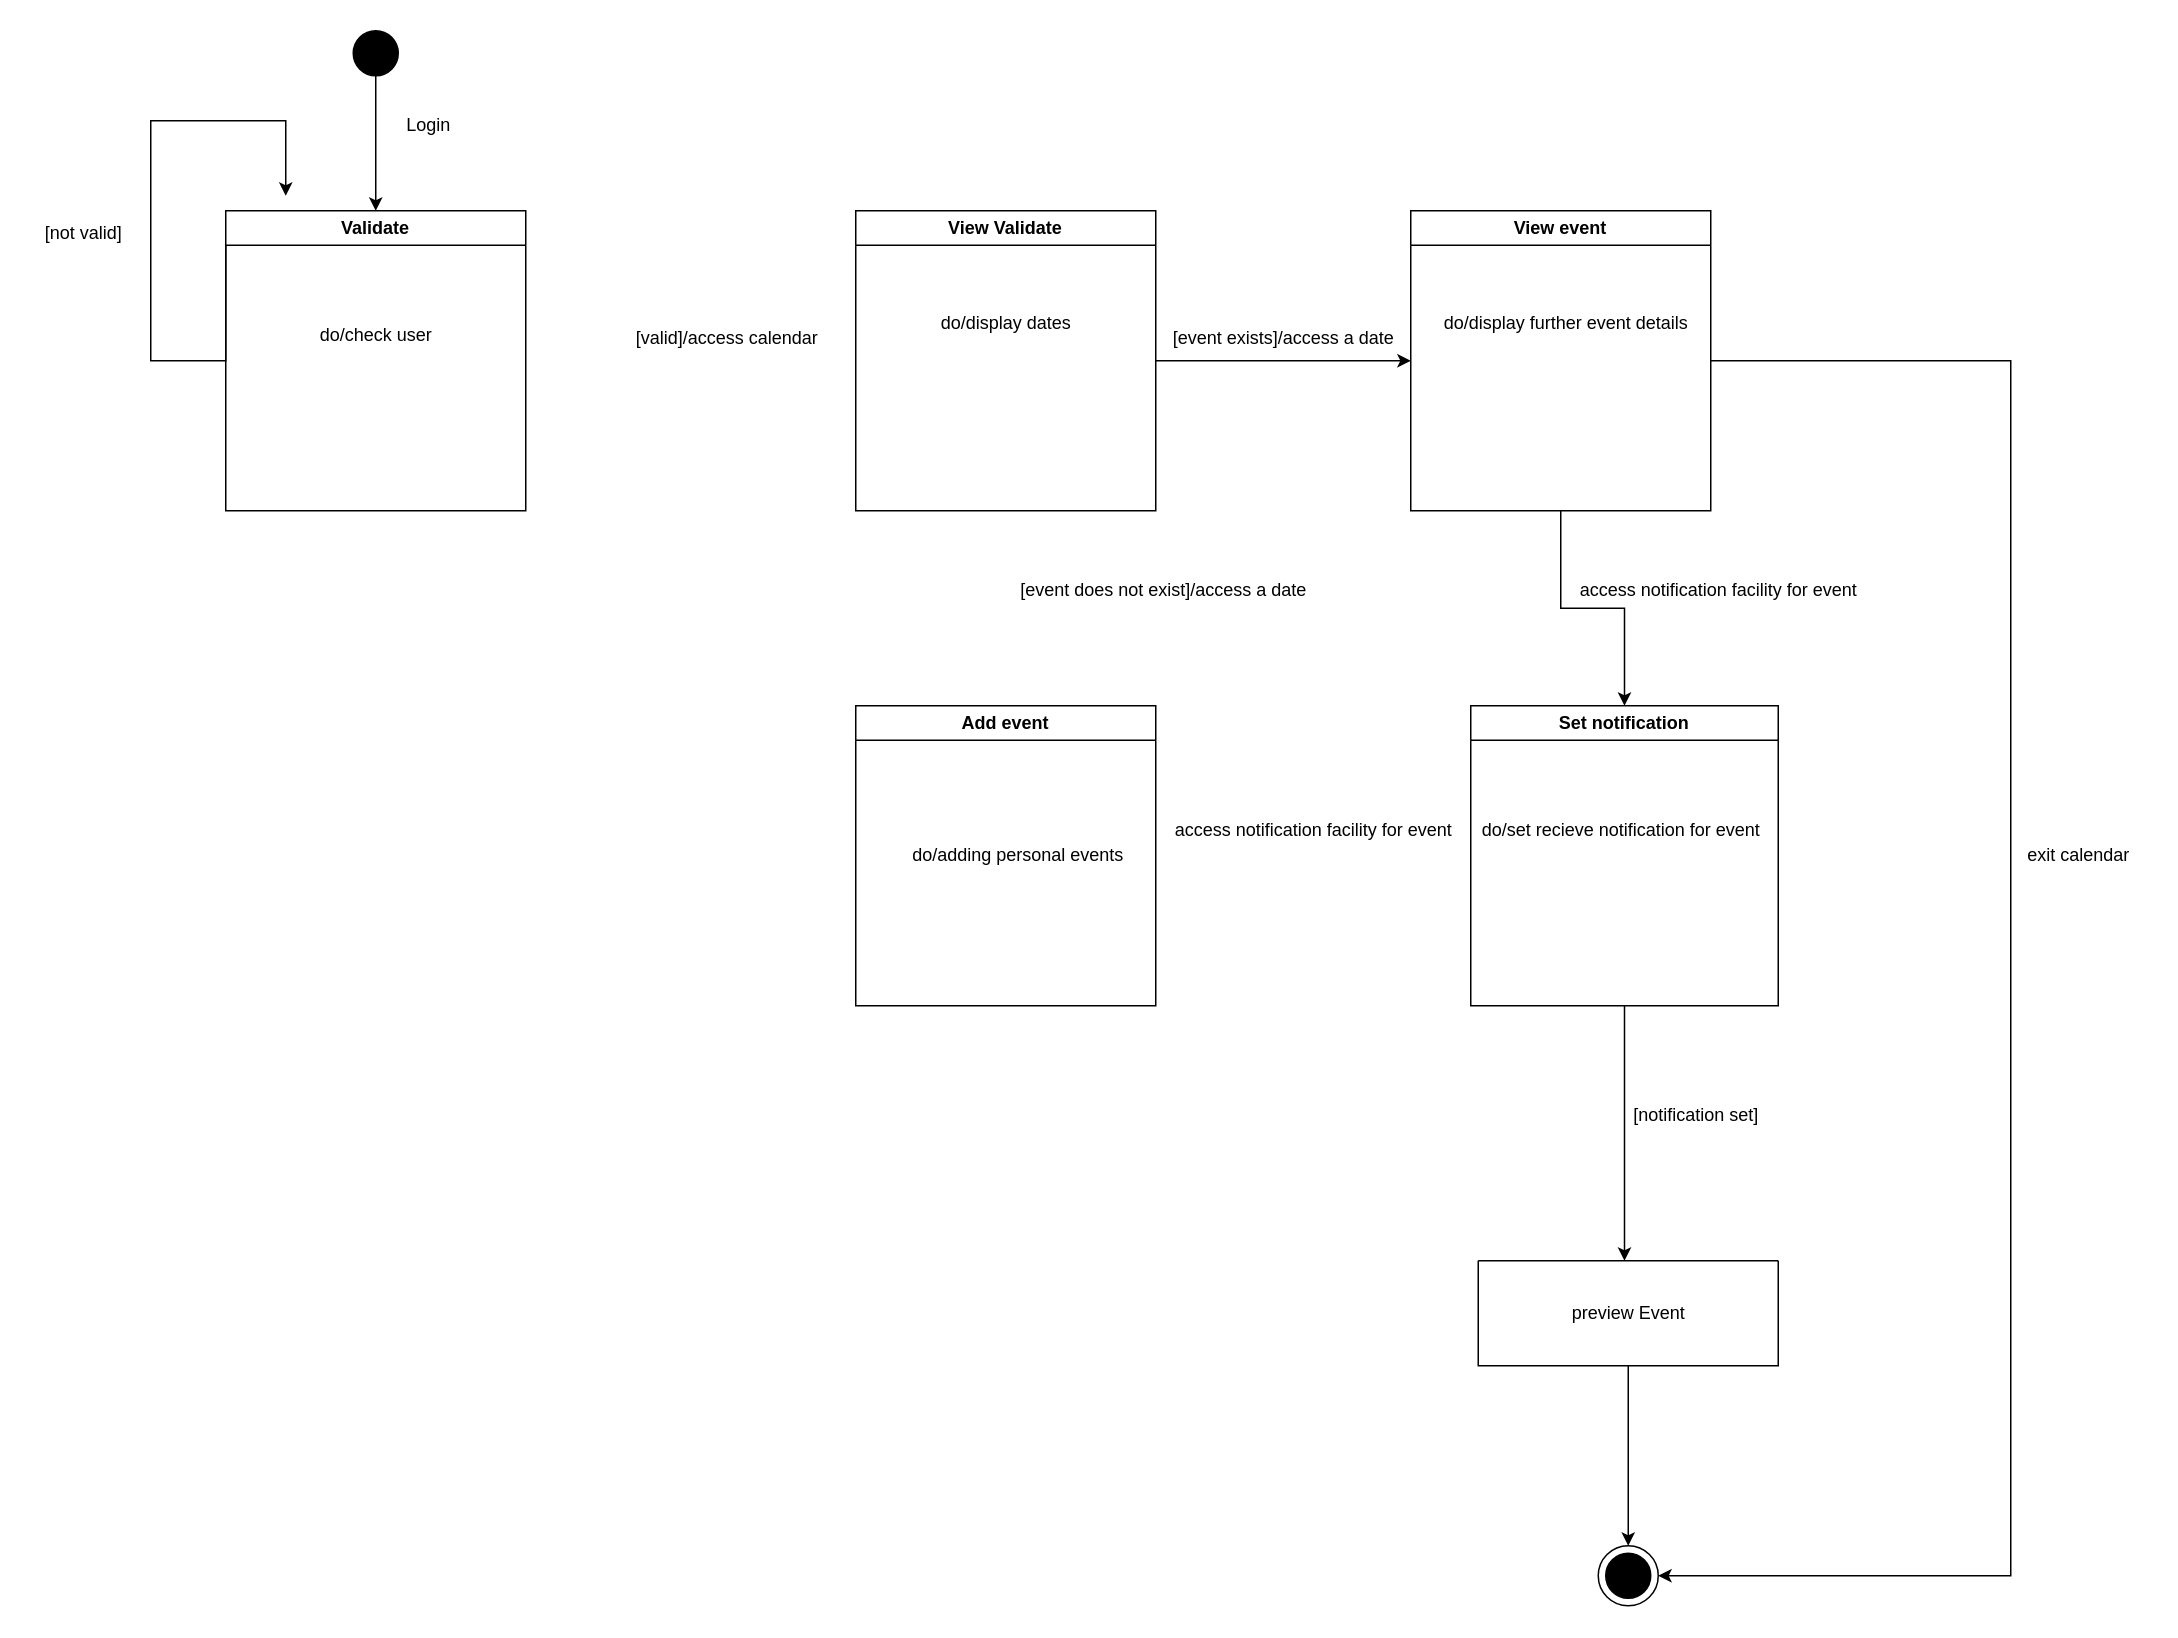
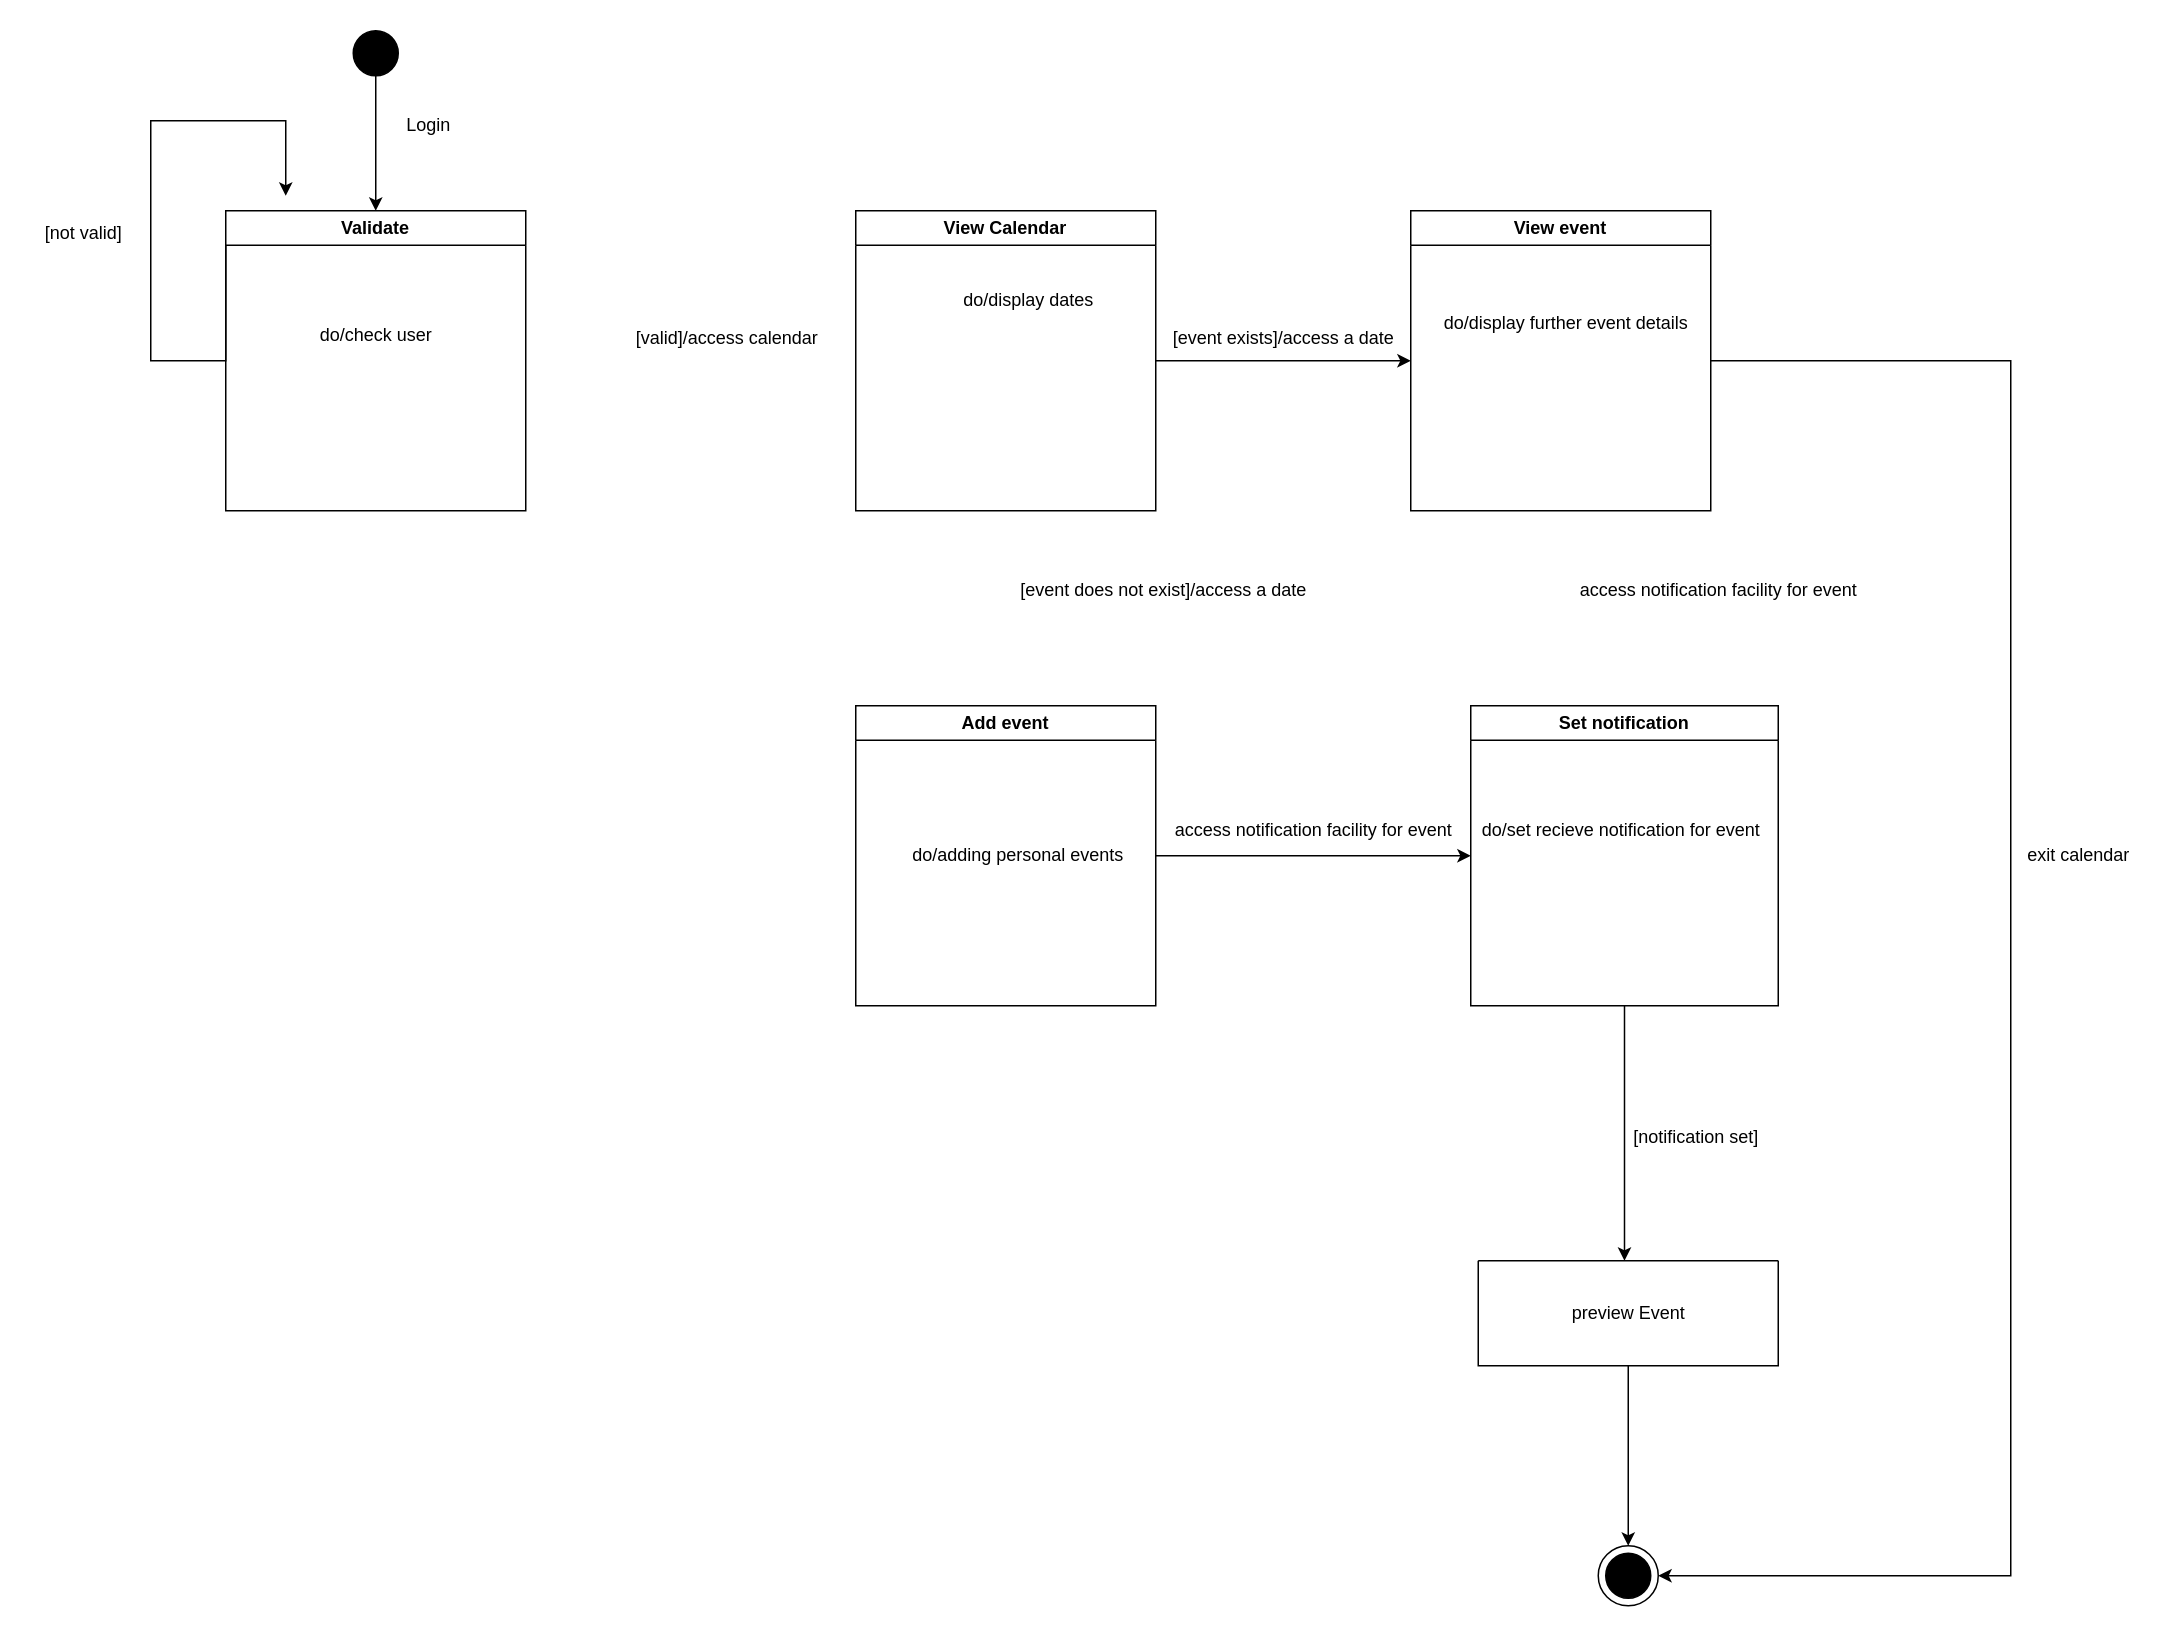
(1006, 229) -> (1006, 229)
(1006, 323) -> (1028, 301)
(1588, 608) -> none
none -> (1309, 856)
(1696, 1115) -> (1696, 1138)
